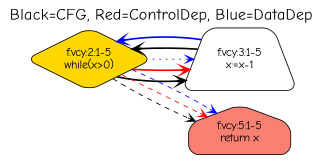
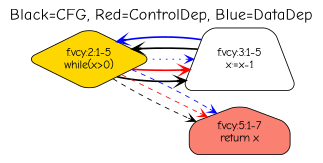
(240, 132) -> (240, 132)
